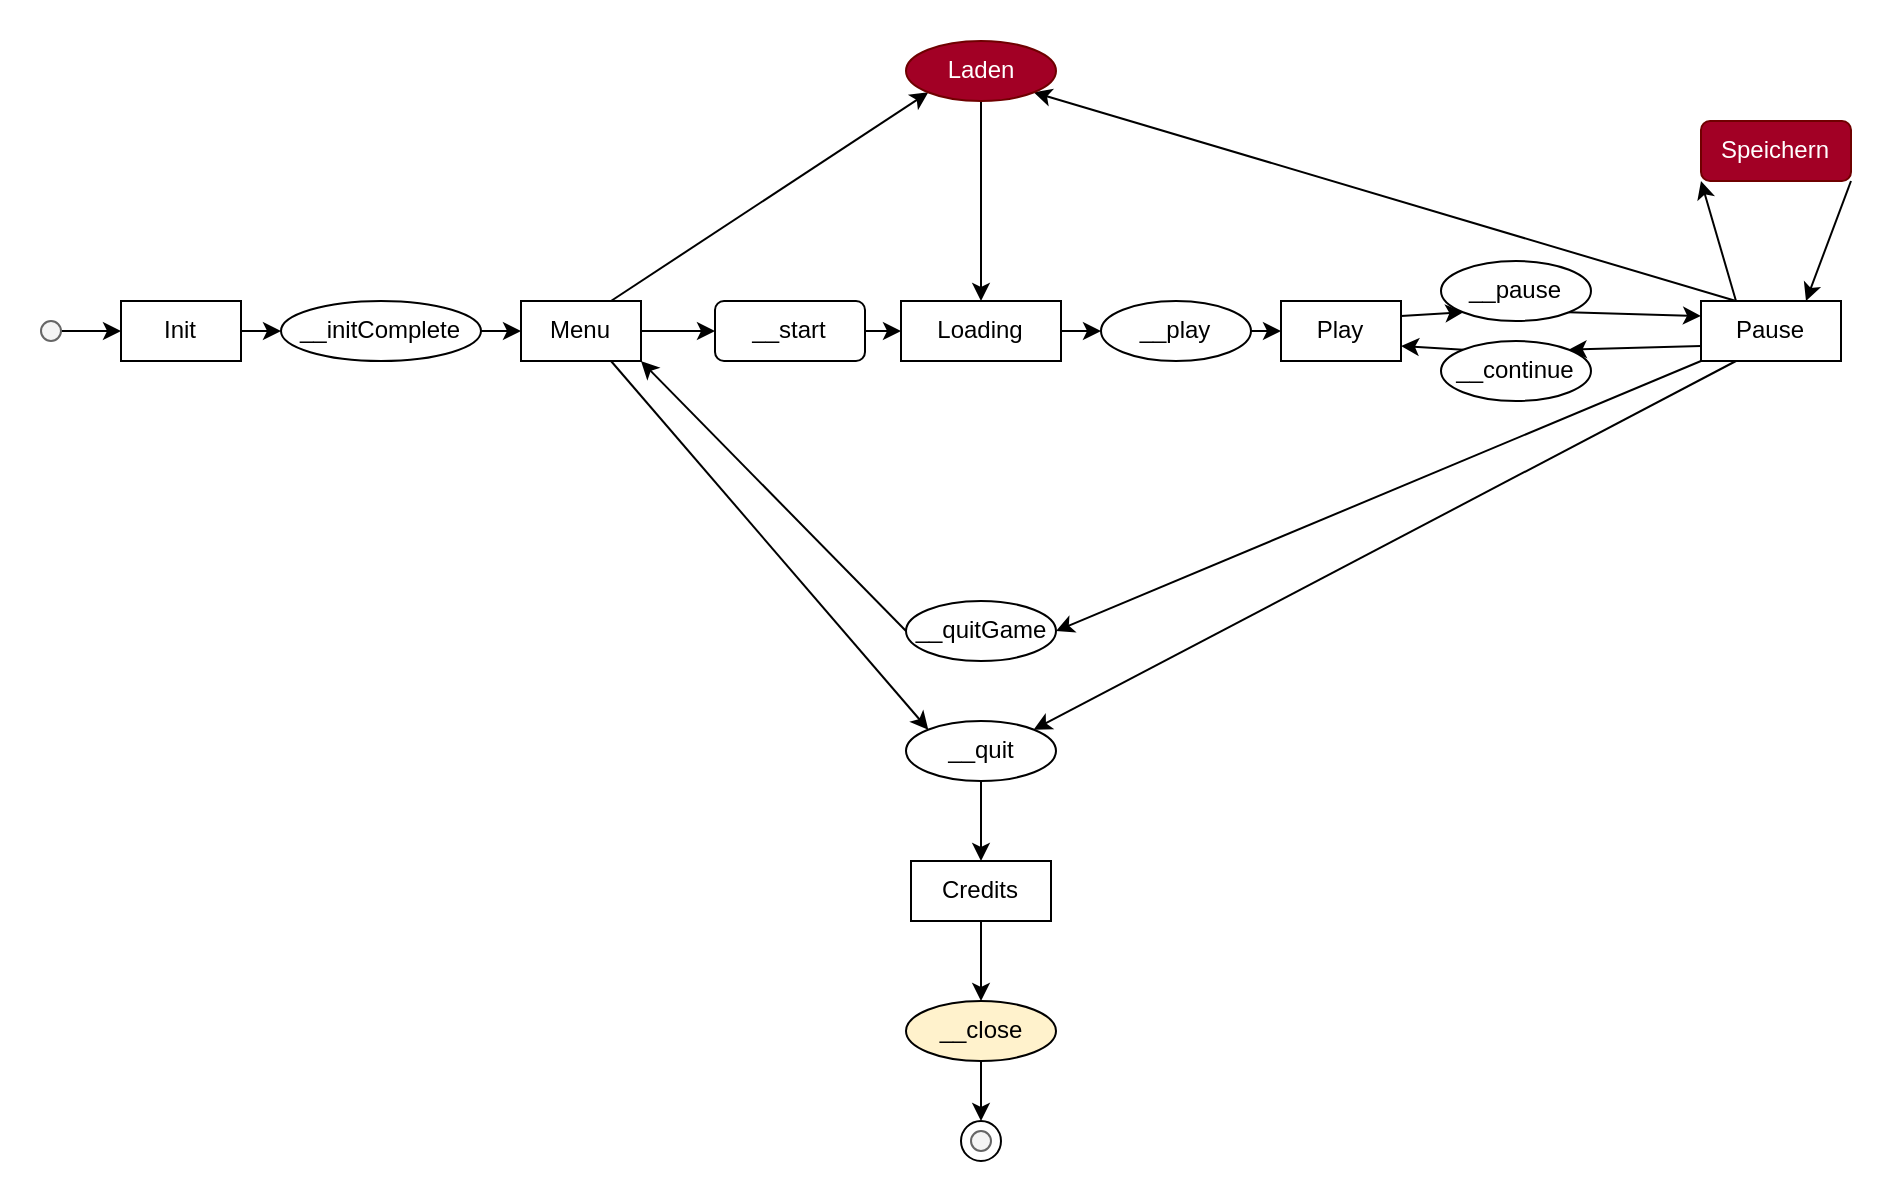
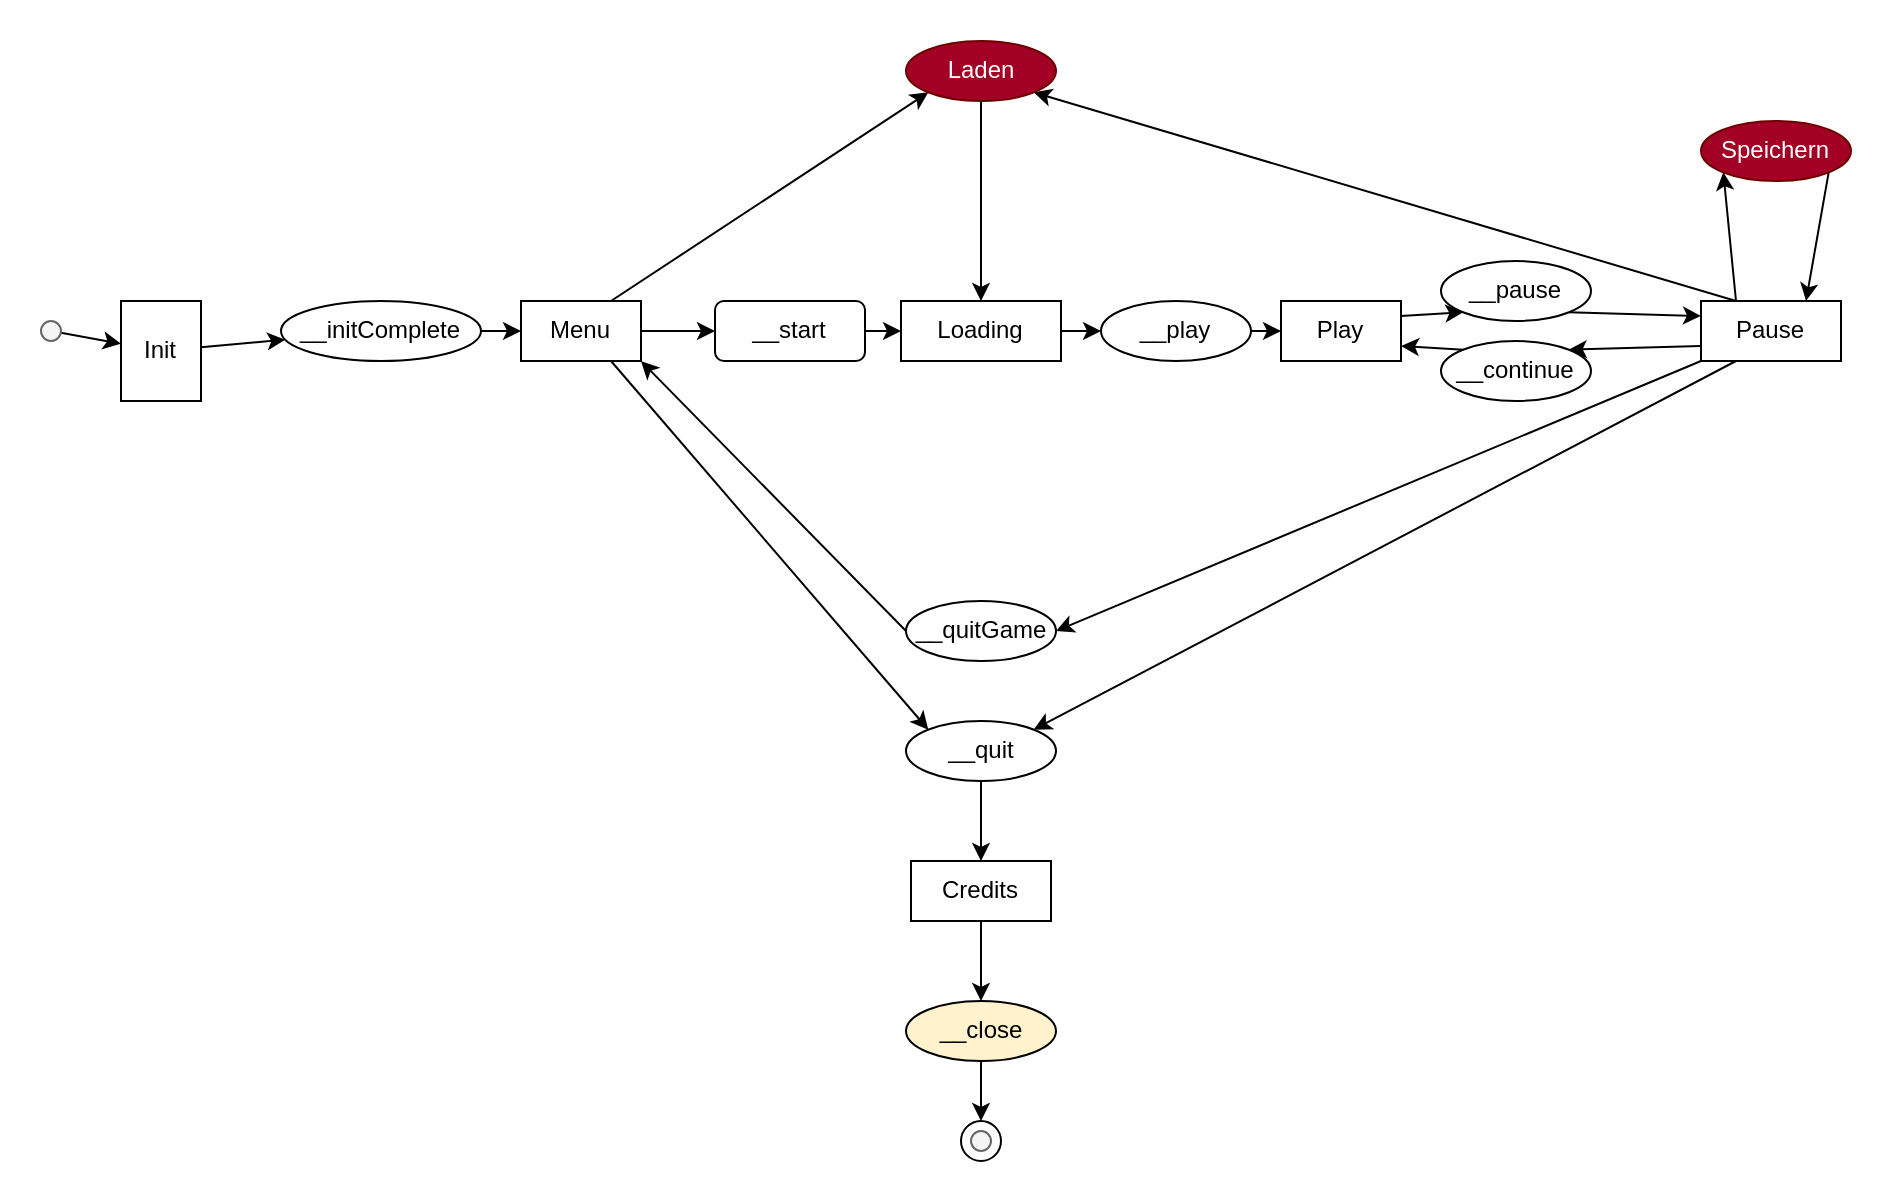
(1776, 151) -> (1776, 151)
(181, 331) -> (161, 351)
